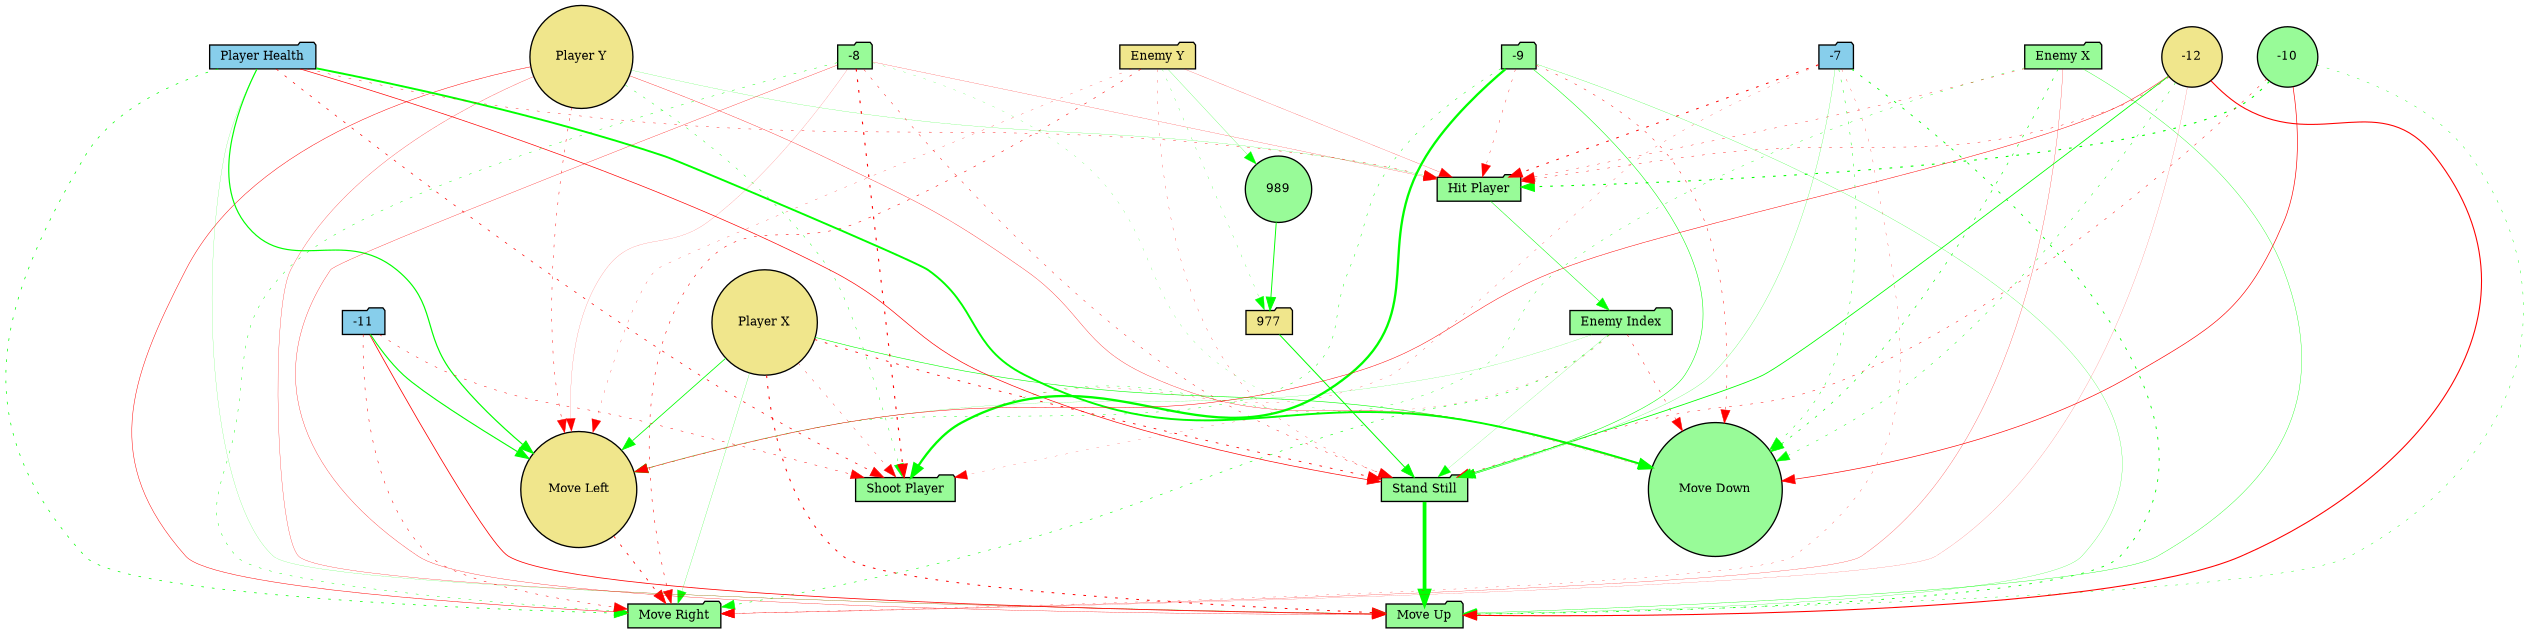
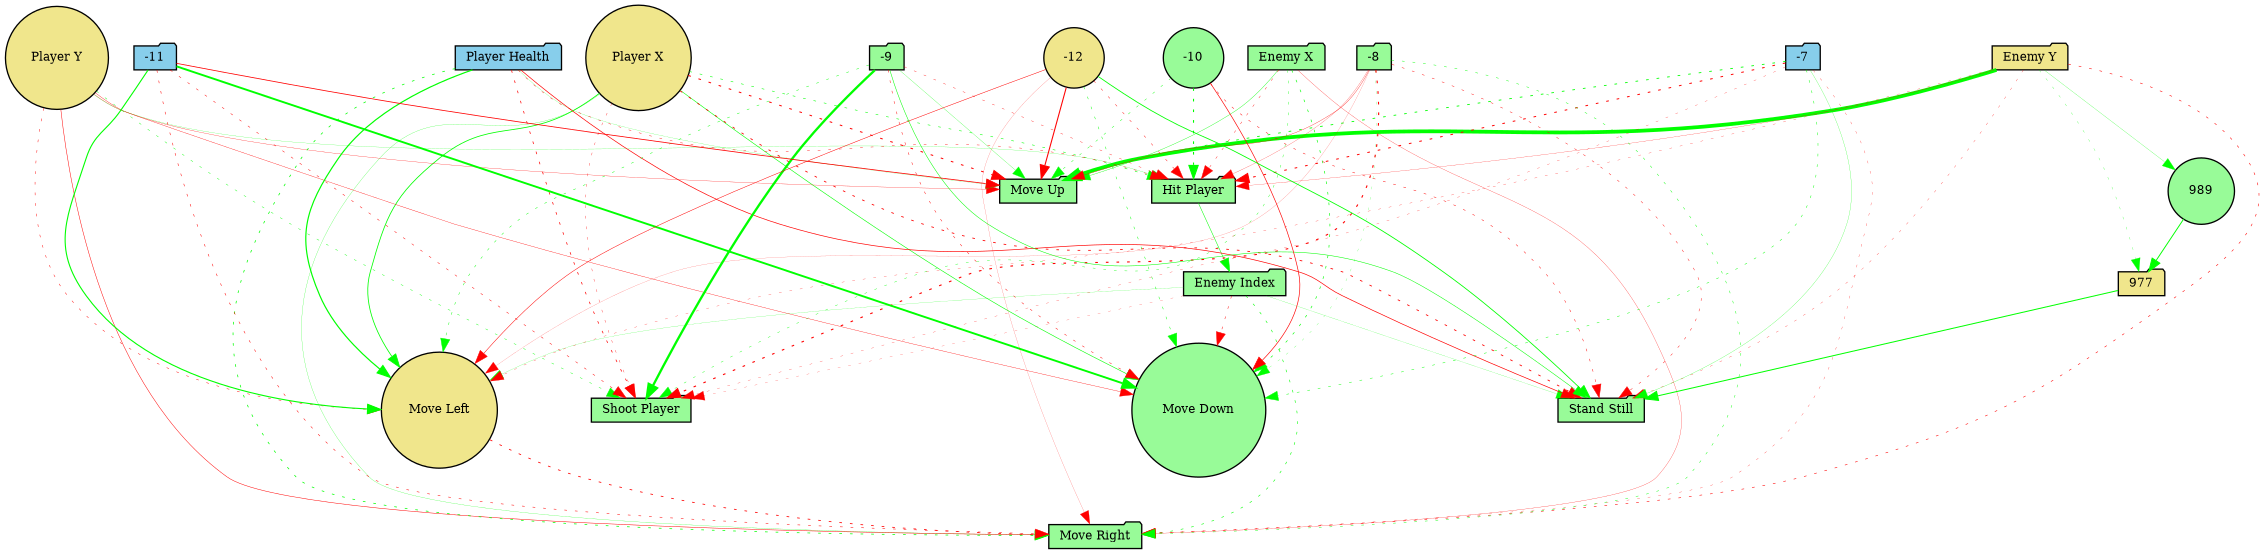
none -> (930, 125)
(969, 317) -> (626, 217)
(1425, 546) -> (1516, 132)
